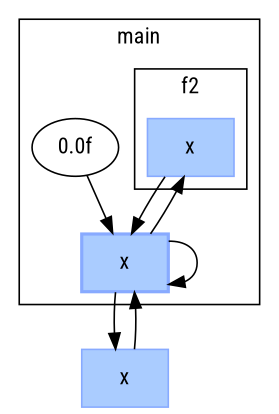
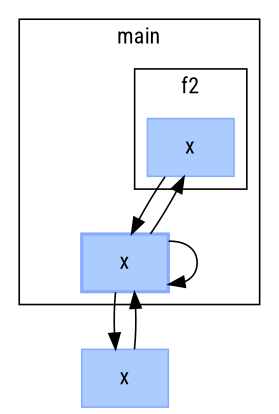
(75, 147) -> none
